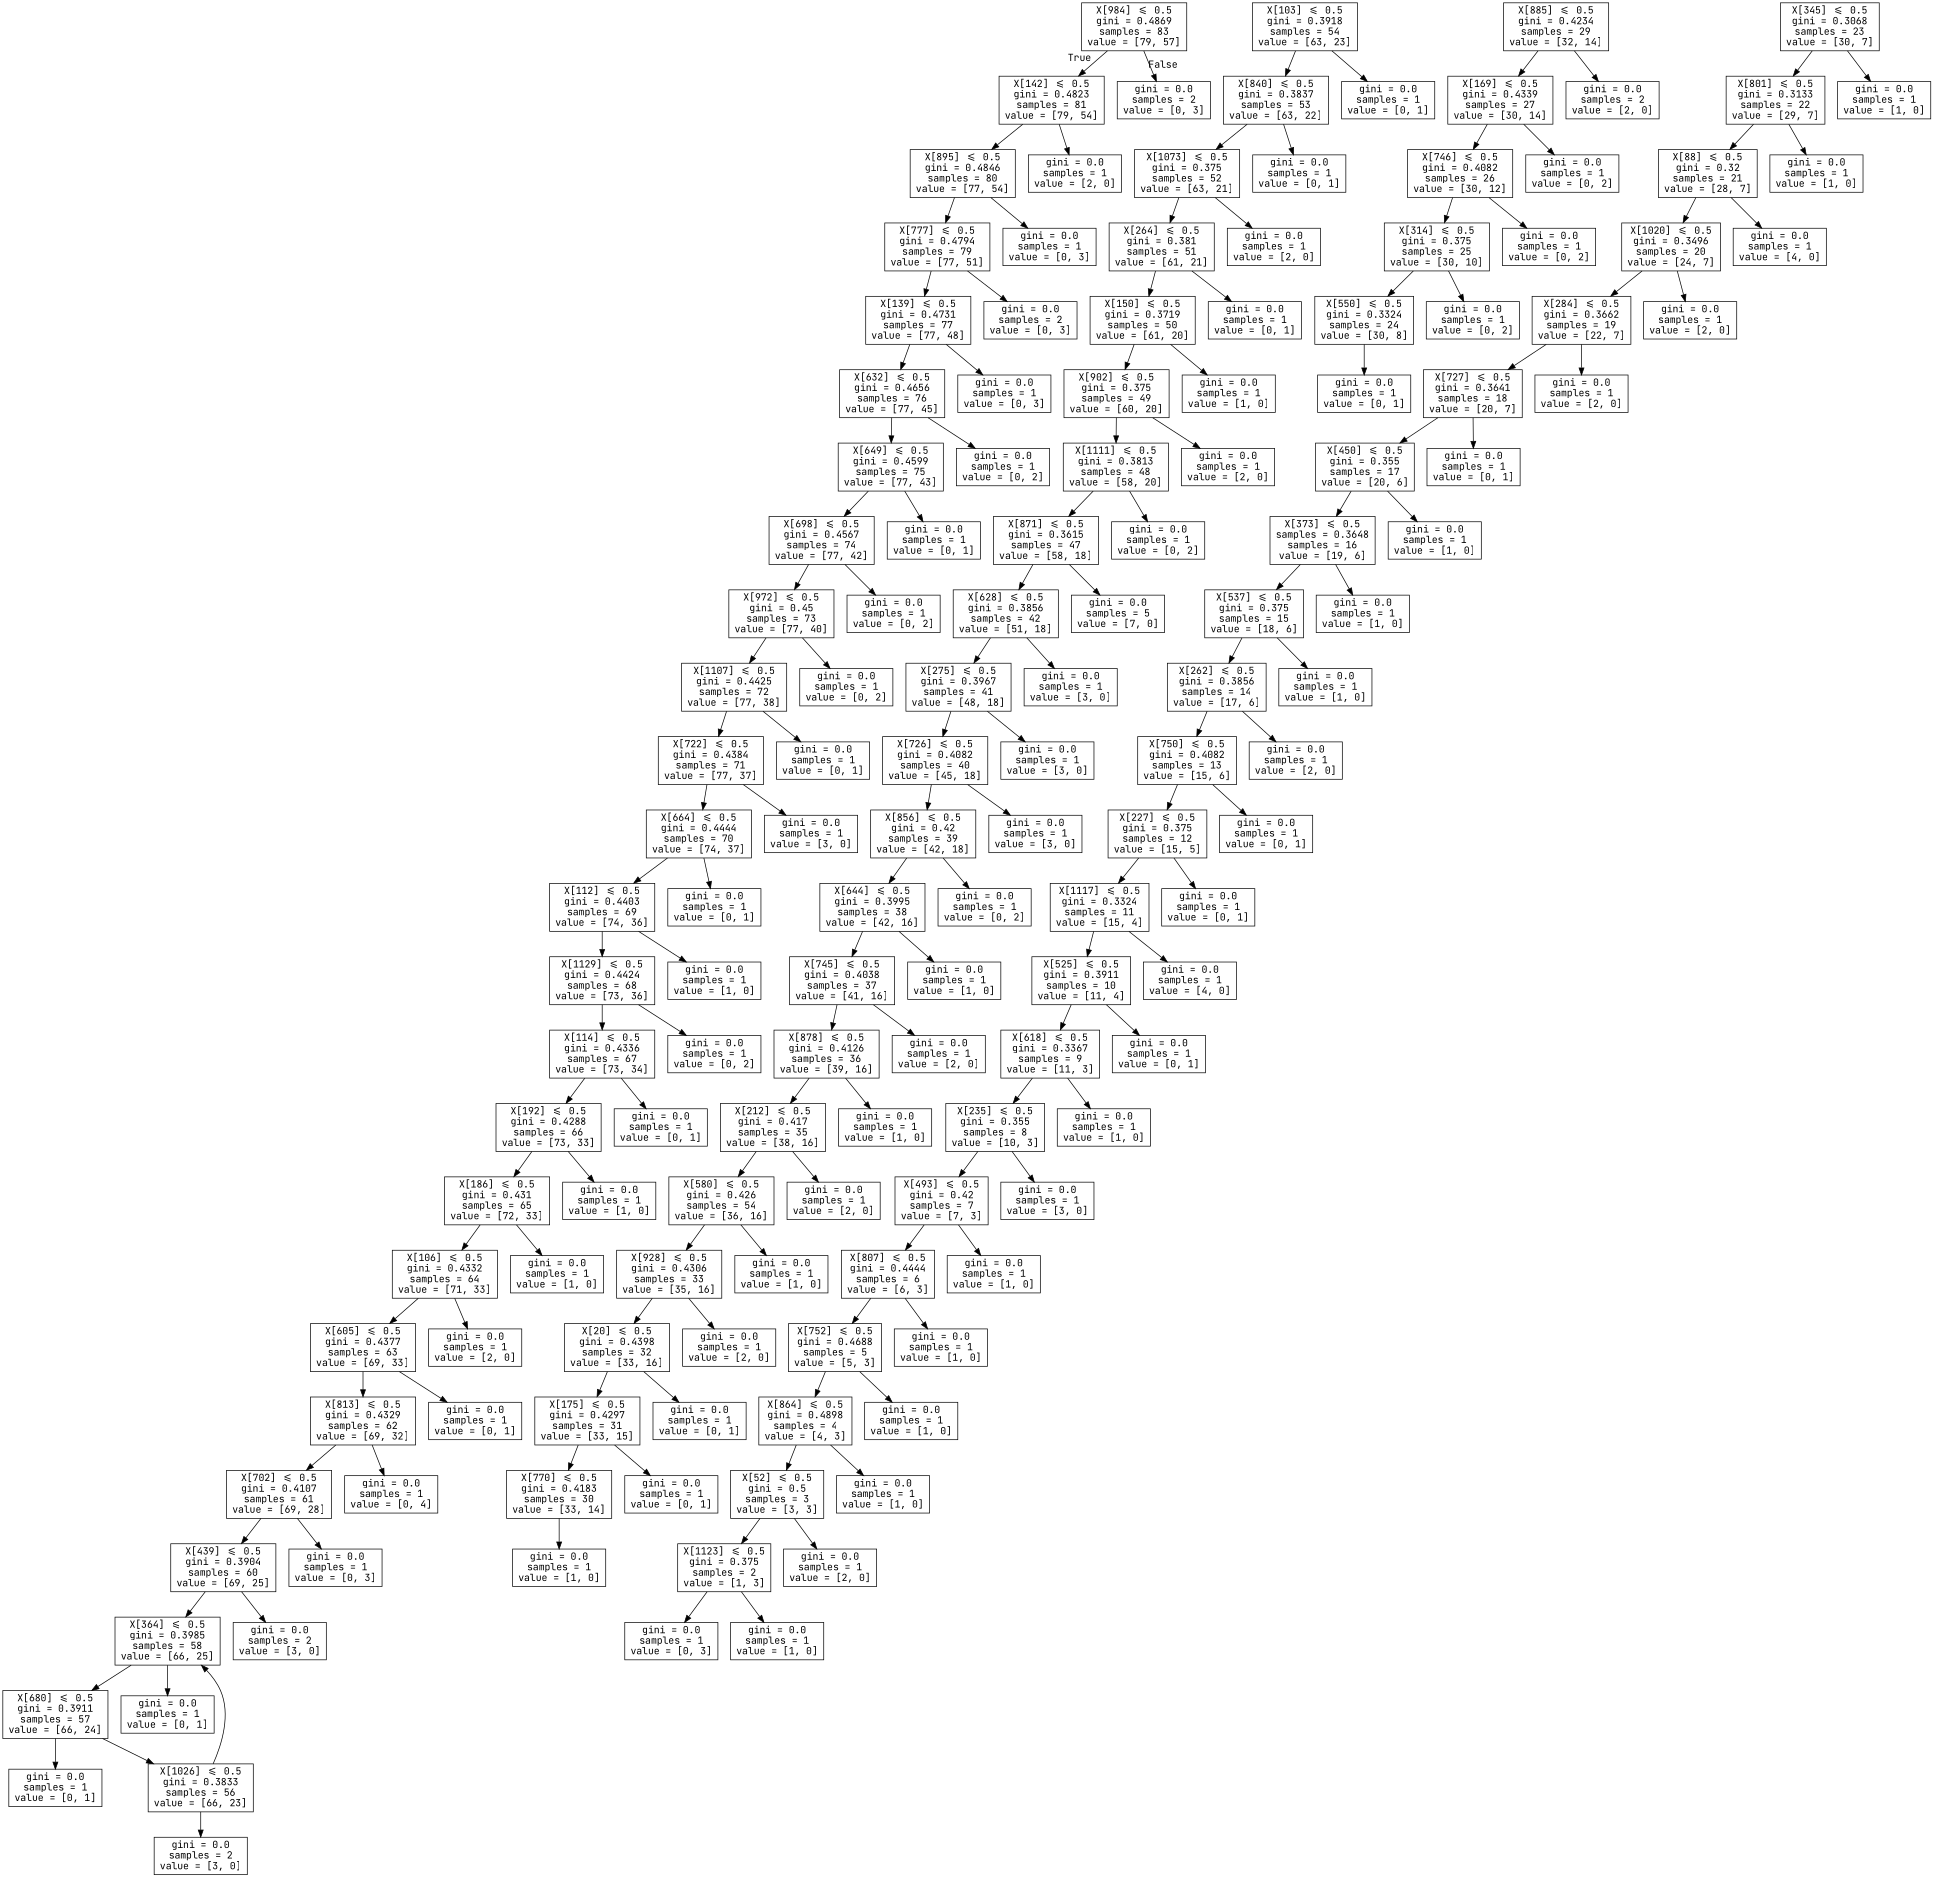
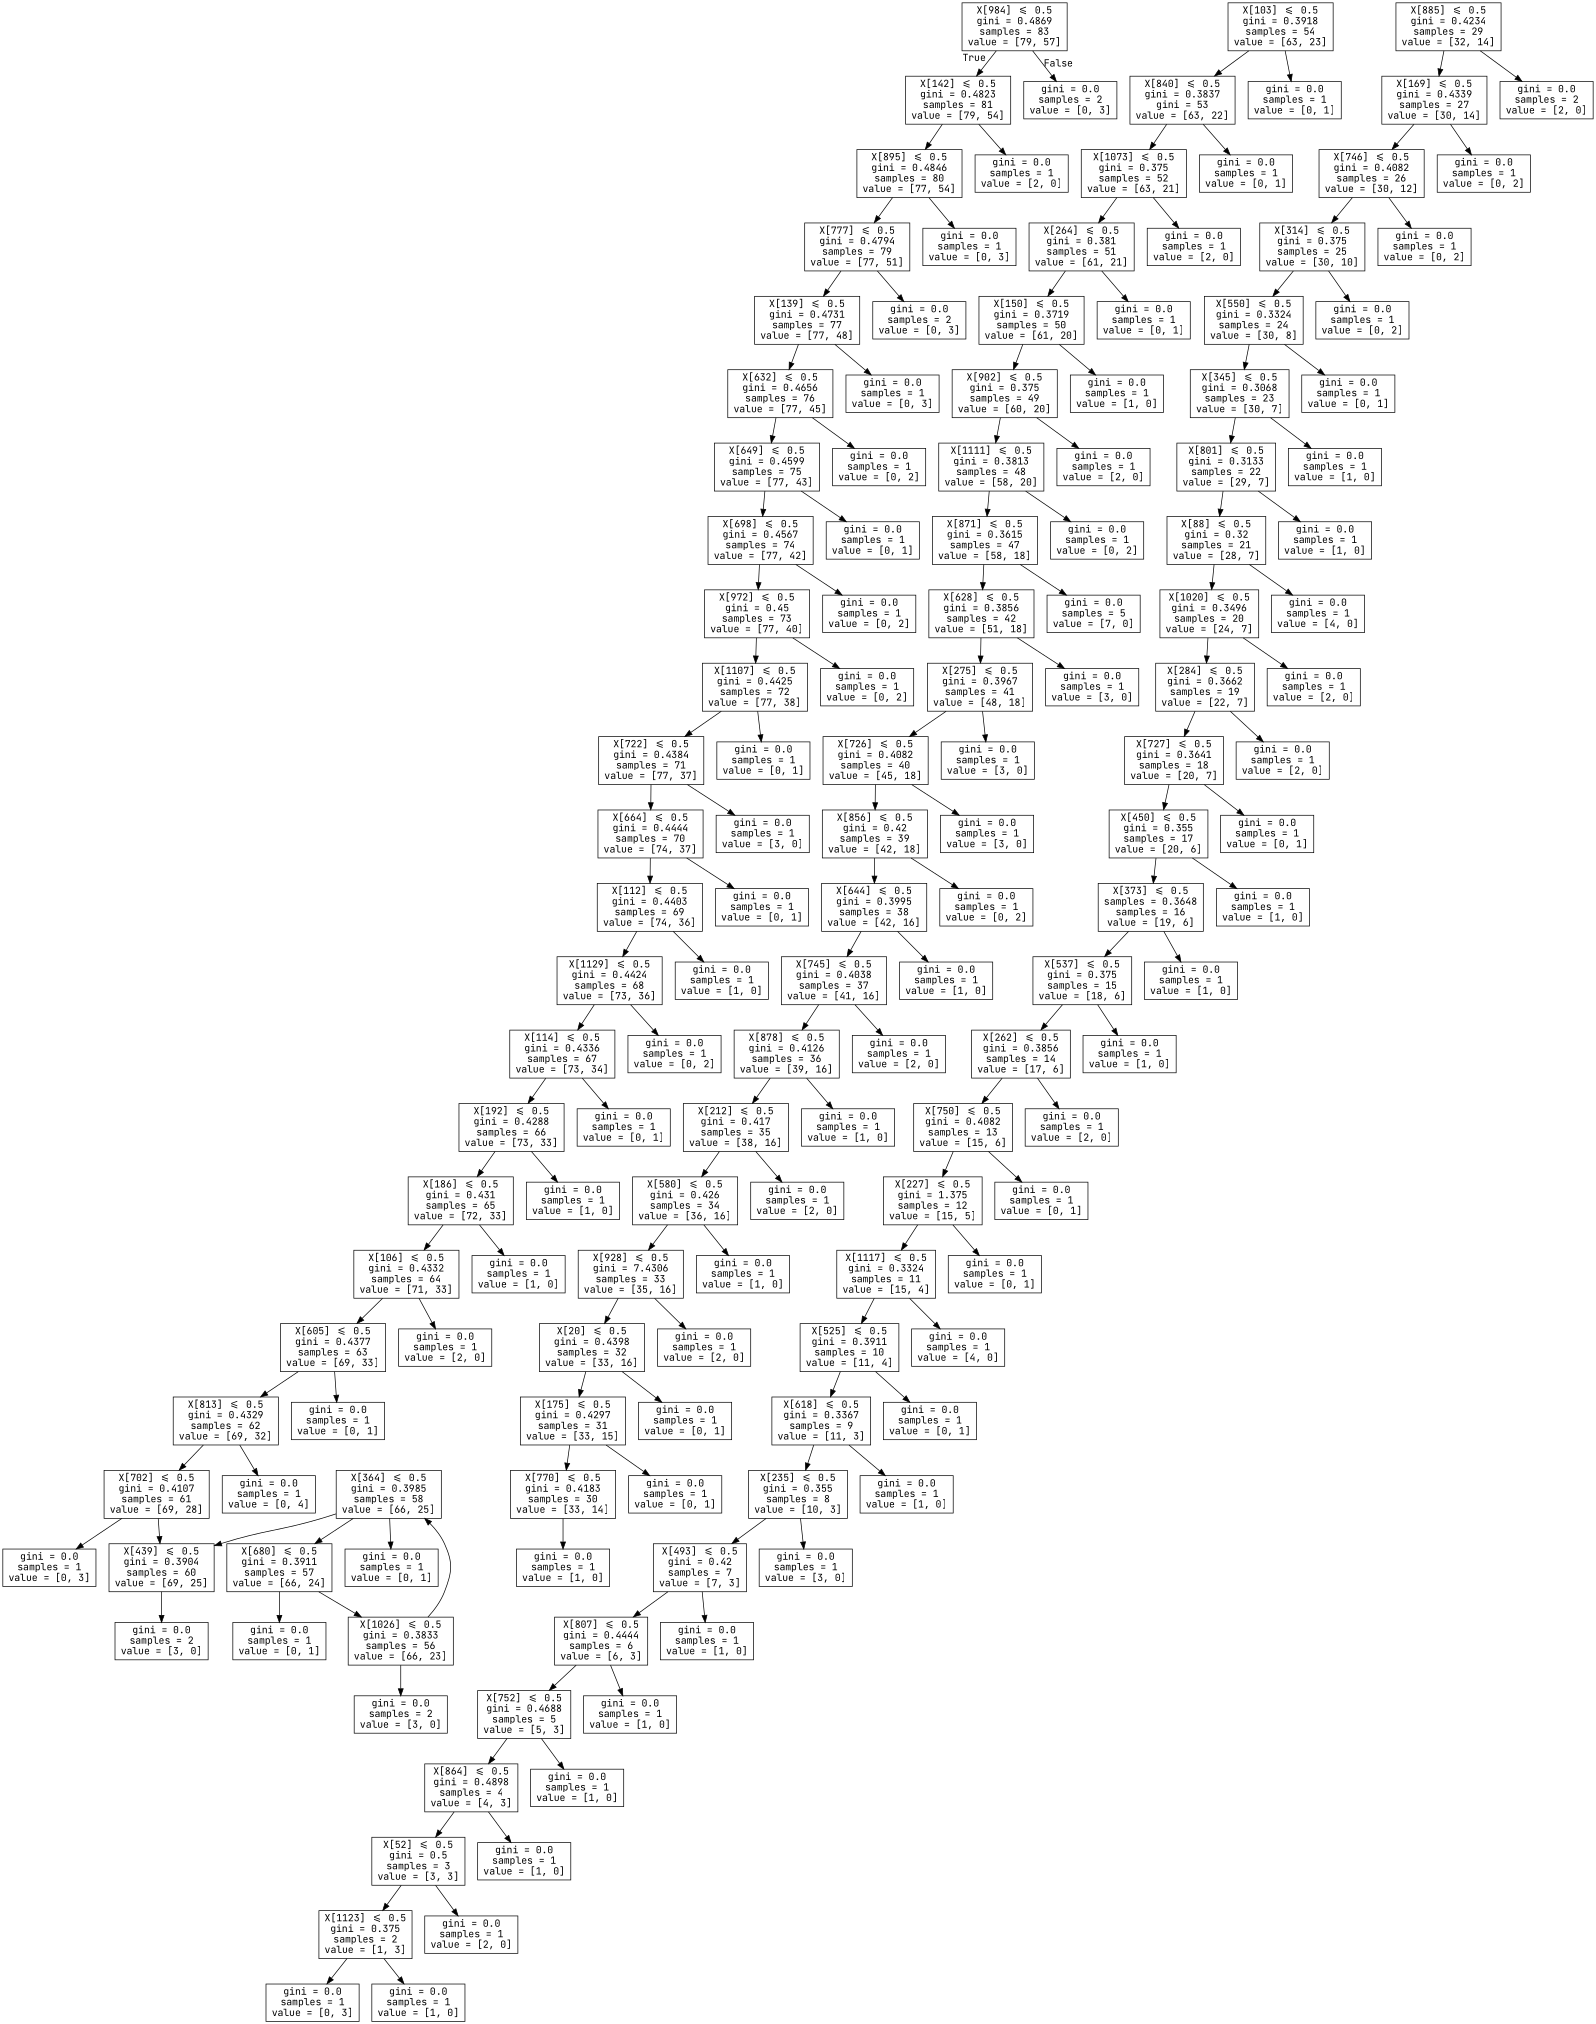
(1276, 100) -> (1183, 100)
none -> (1247, 353)
(1157, 834) -> (933, 1201)
(721, 1201) -> (685, 1201)
(669, 1274) -> (631, 1274)
(198, 1602) -> (279, 1529)
